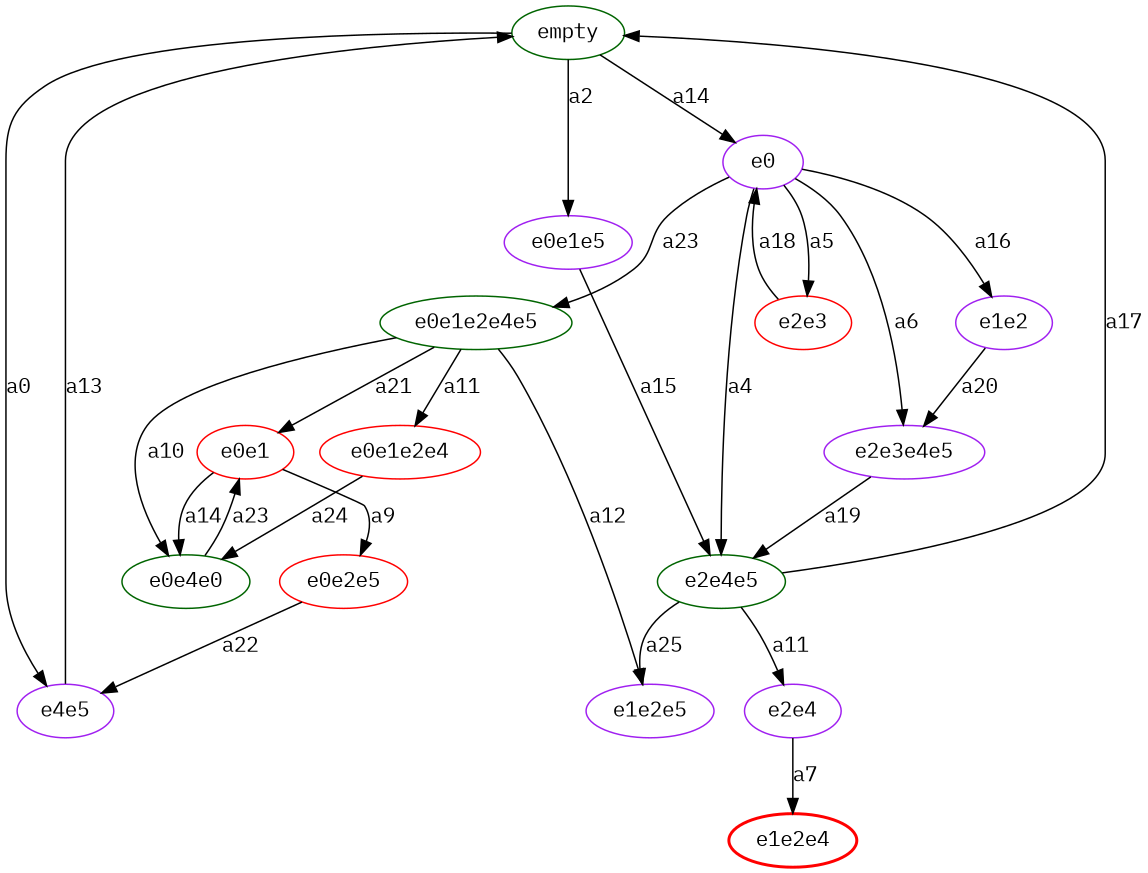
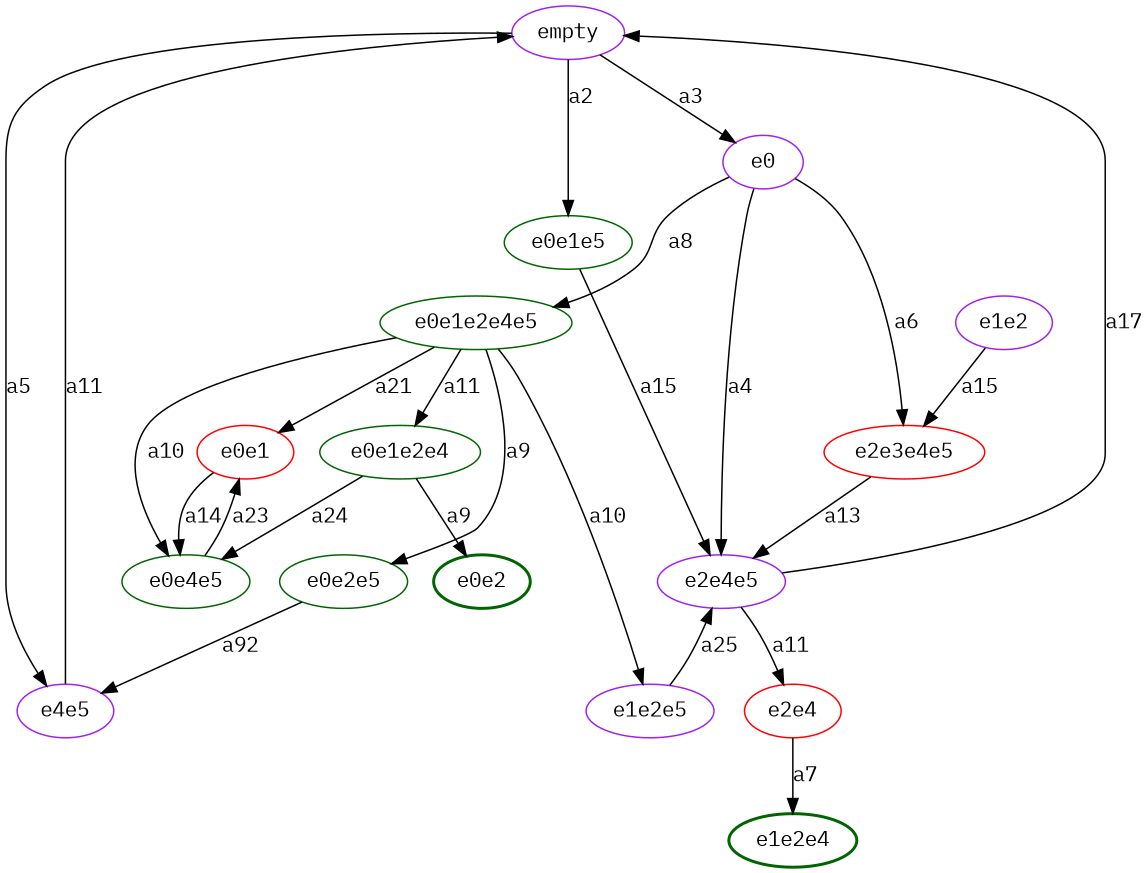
(568, 33) -> (568, 33)
(691, 97) -> (691, 97)
(907, 205) -> none
(568, 242) -> (568, 242)
(681, 242) -> (681, 242)
(803, 323) -> none
(19, 387) -> (19, 387)
(84, 387) -> (84, 387)
(980, 387) -> (980, 387)
(400, 452) -> (400, 452)
(904, 452) -> (904, 452)
(346, 497) -> (501, 480)
(608, 517) -> (608, 517)
(843, 517) -> (843, 517)
(186, 582) -> (186, 582)
(344, 582) -> (344, 582)
none -> (482, 582)
(721, 582) -> (721, 582)
(649, 630) -> (690, 655)
(240, 646) -> (240, 646)
(793, 711) -> (793, 711)
(793, 840) -> (793, 840)
